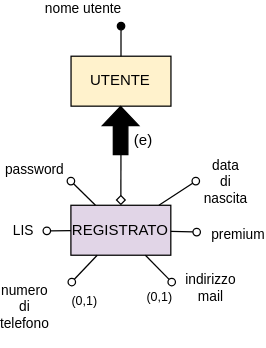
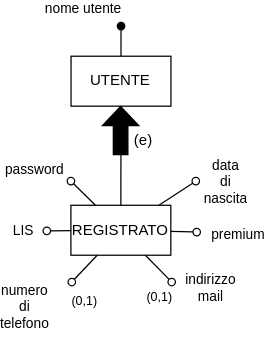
(121, 81) -> (121, 81)
(121, 194) -> (121, 199)
(121, 230) -> (121, 230)
